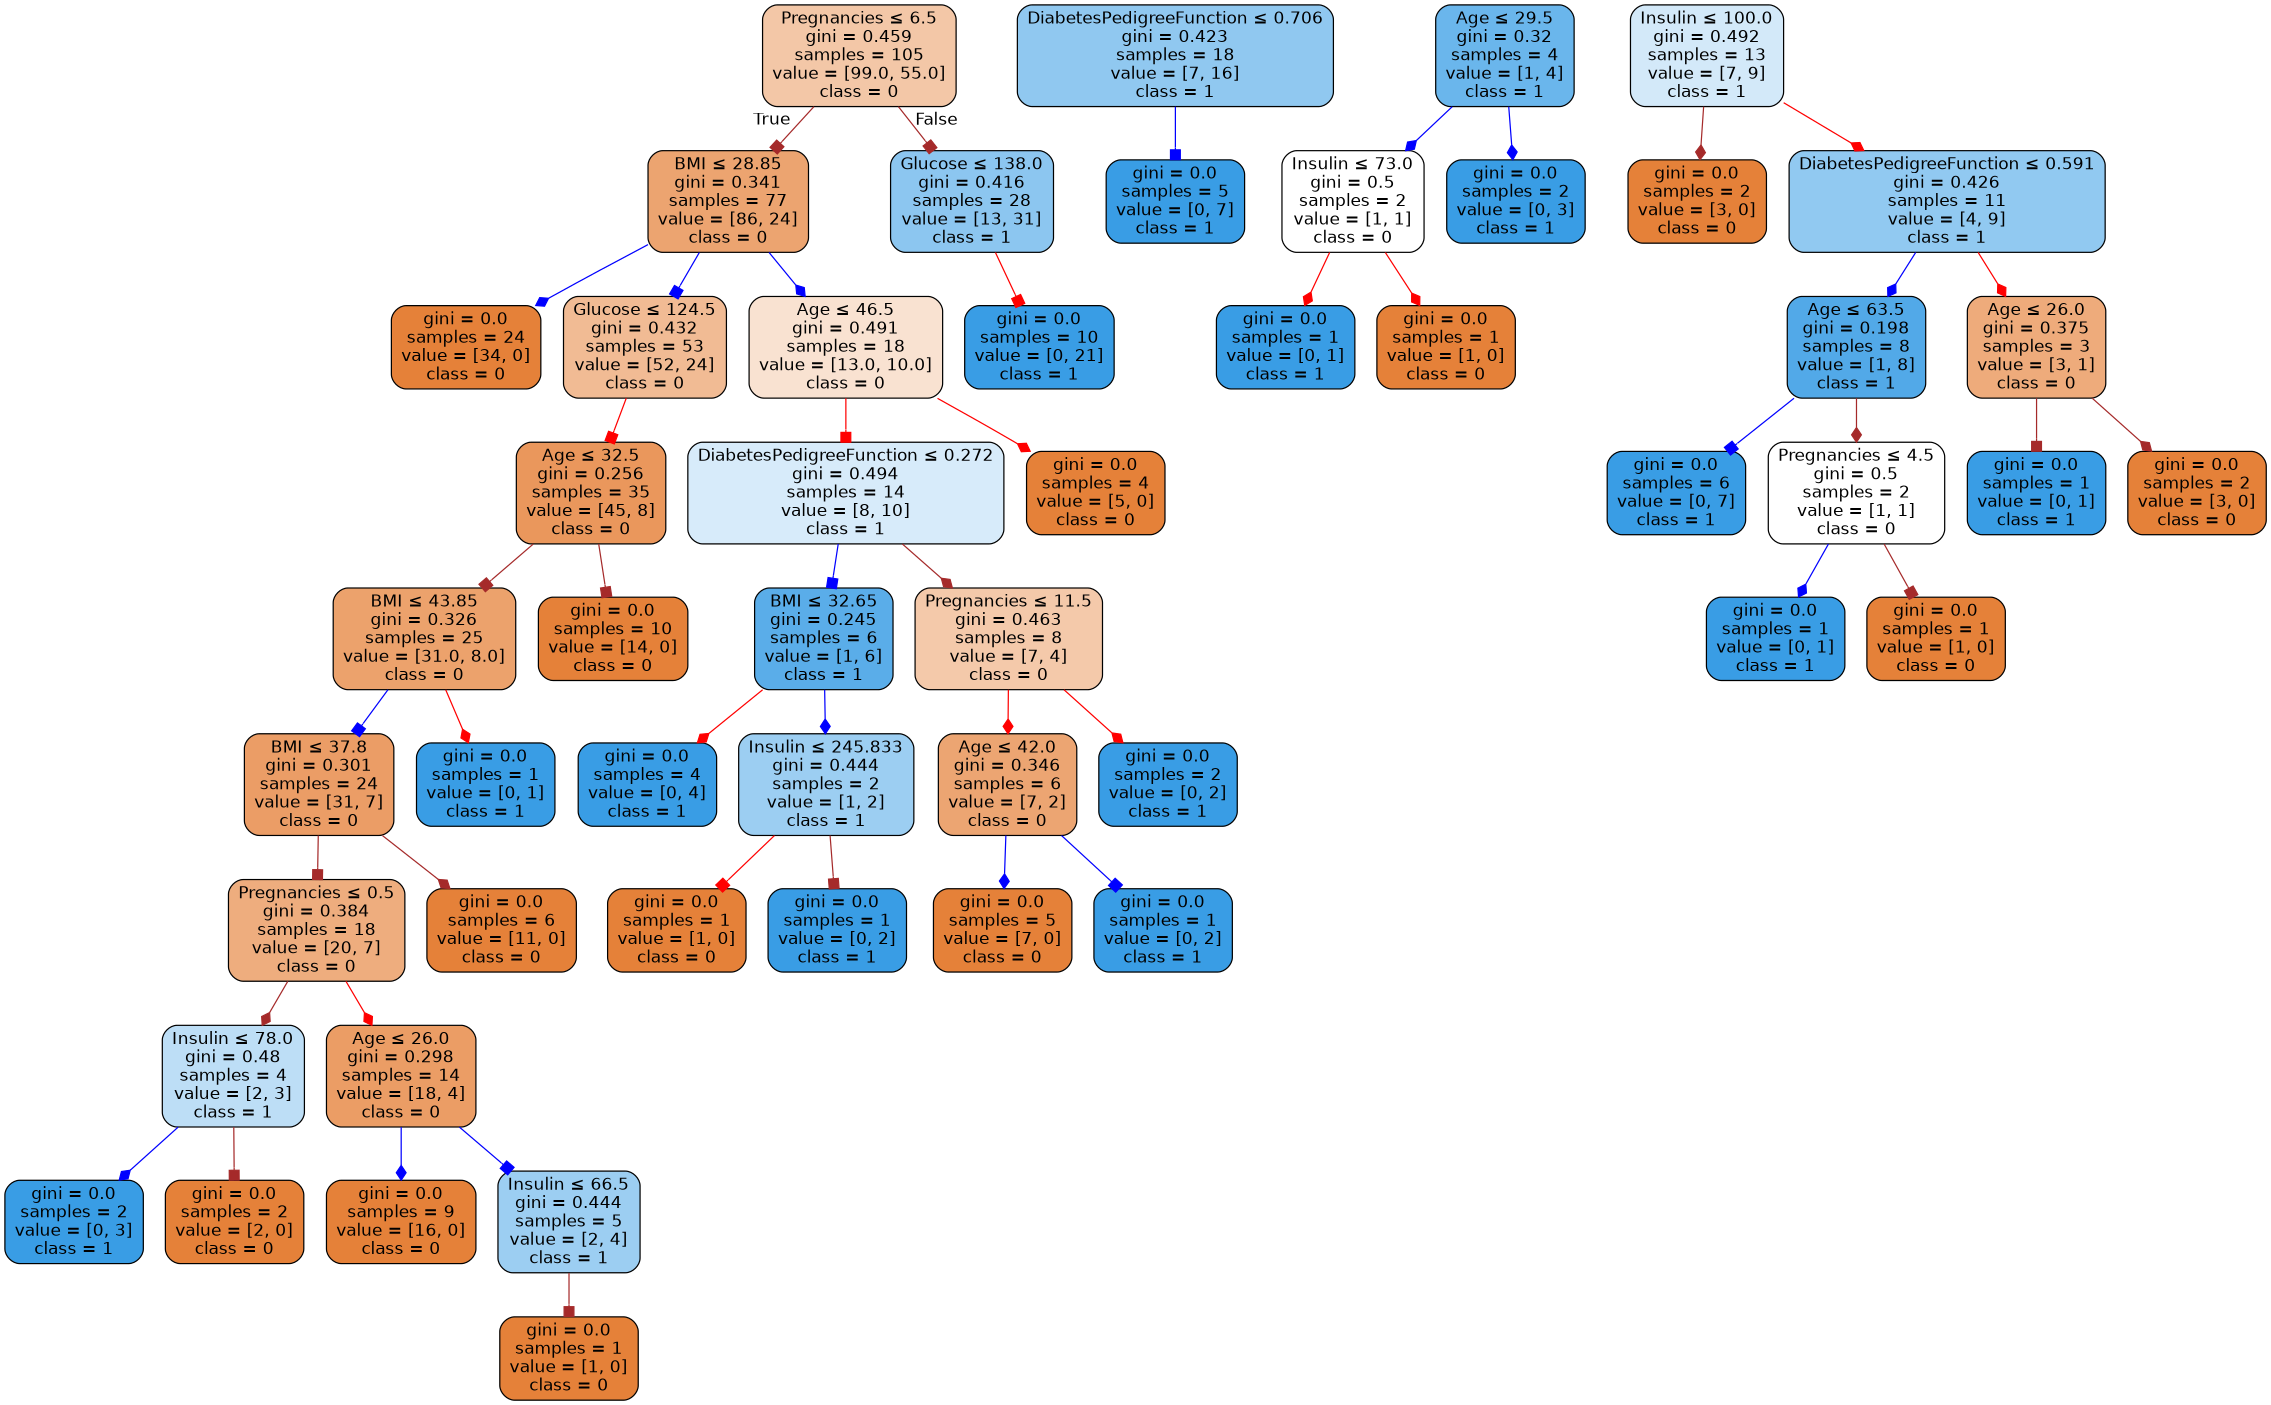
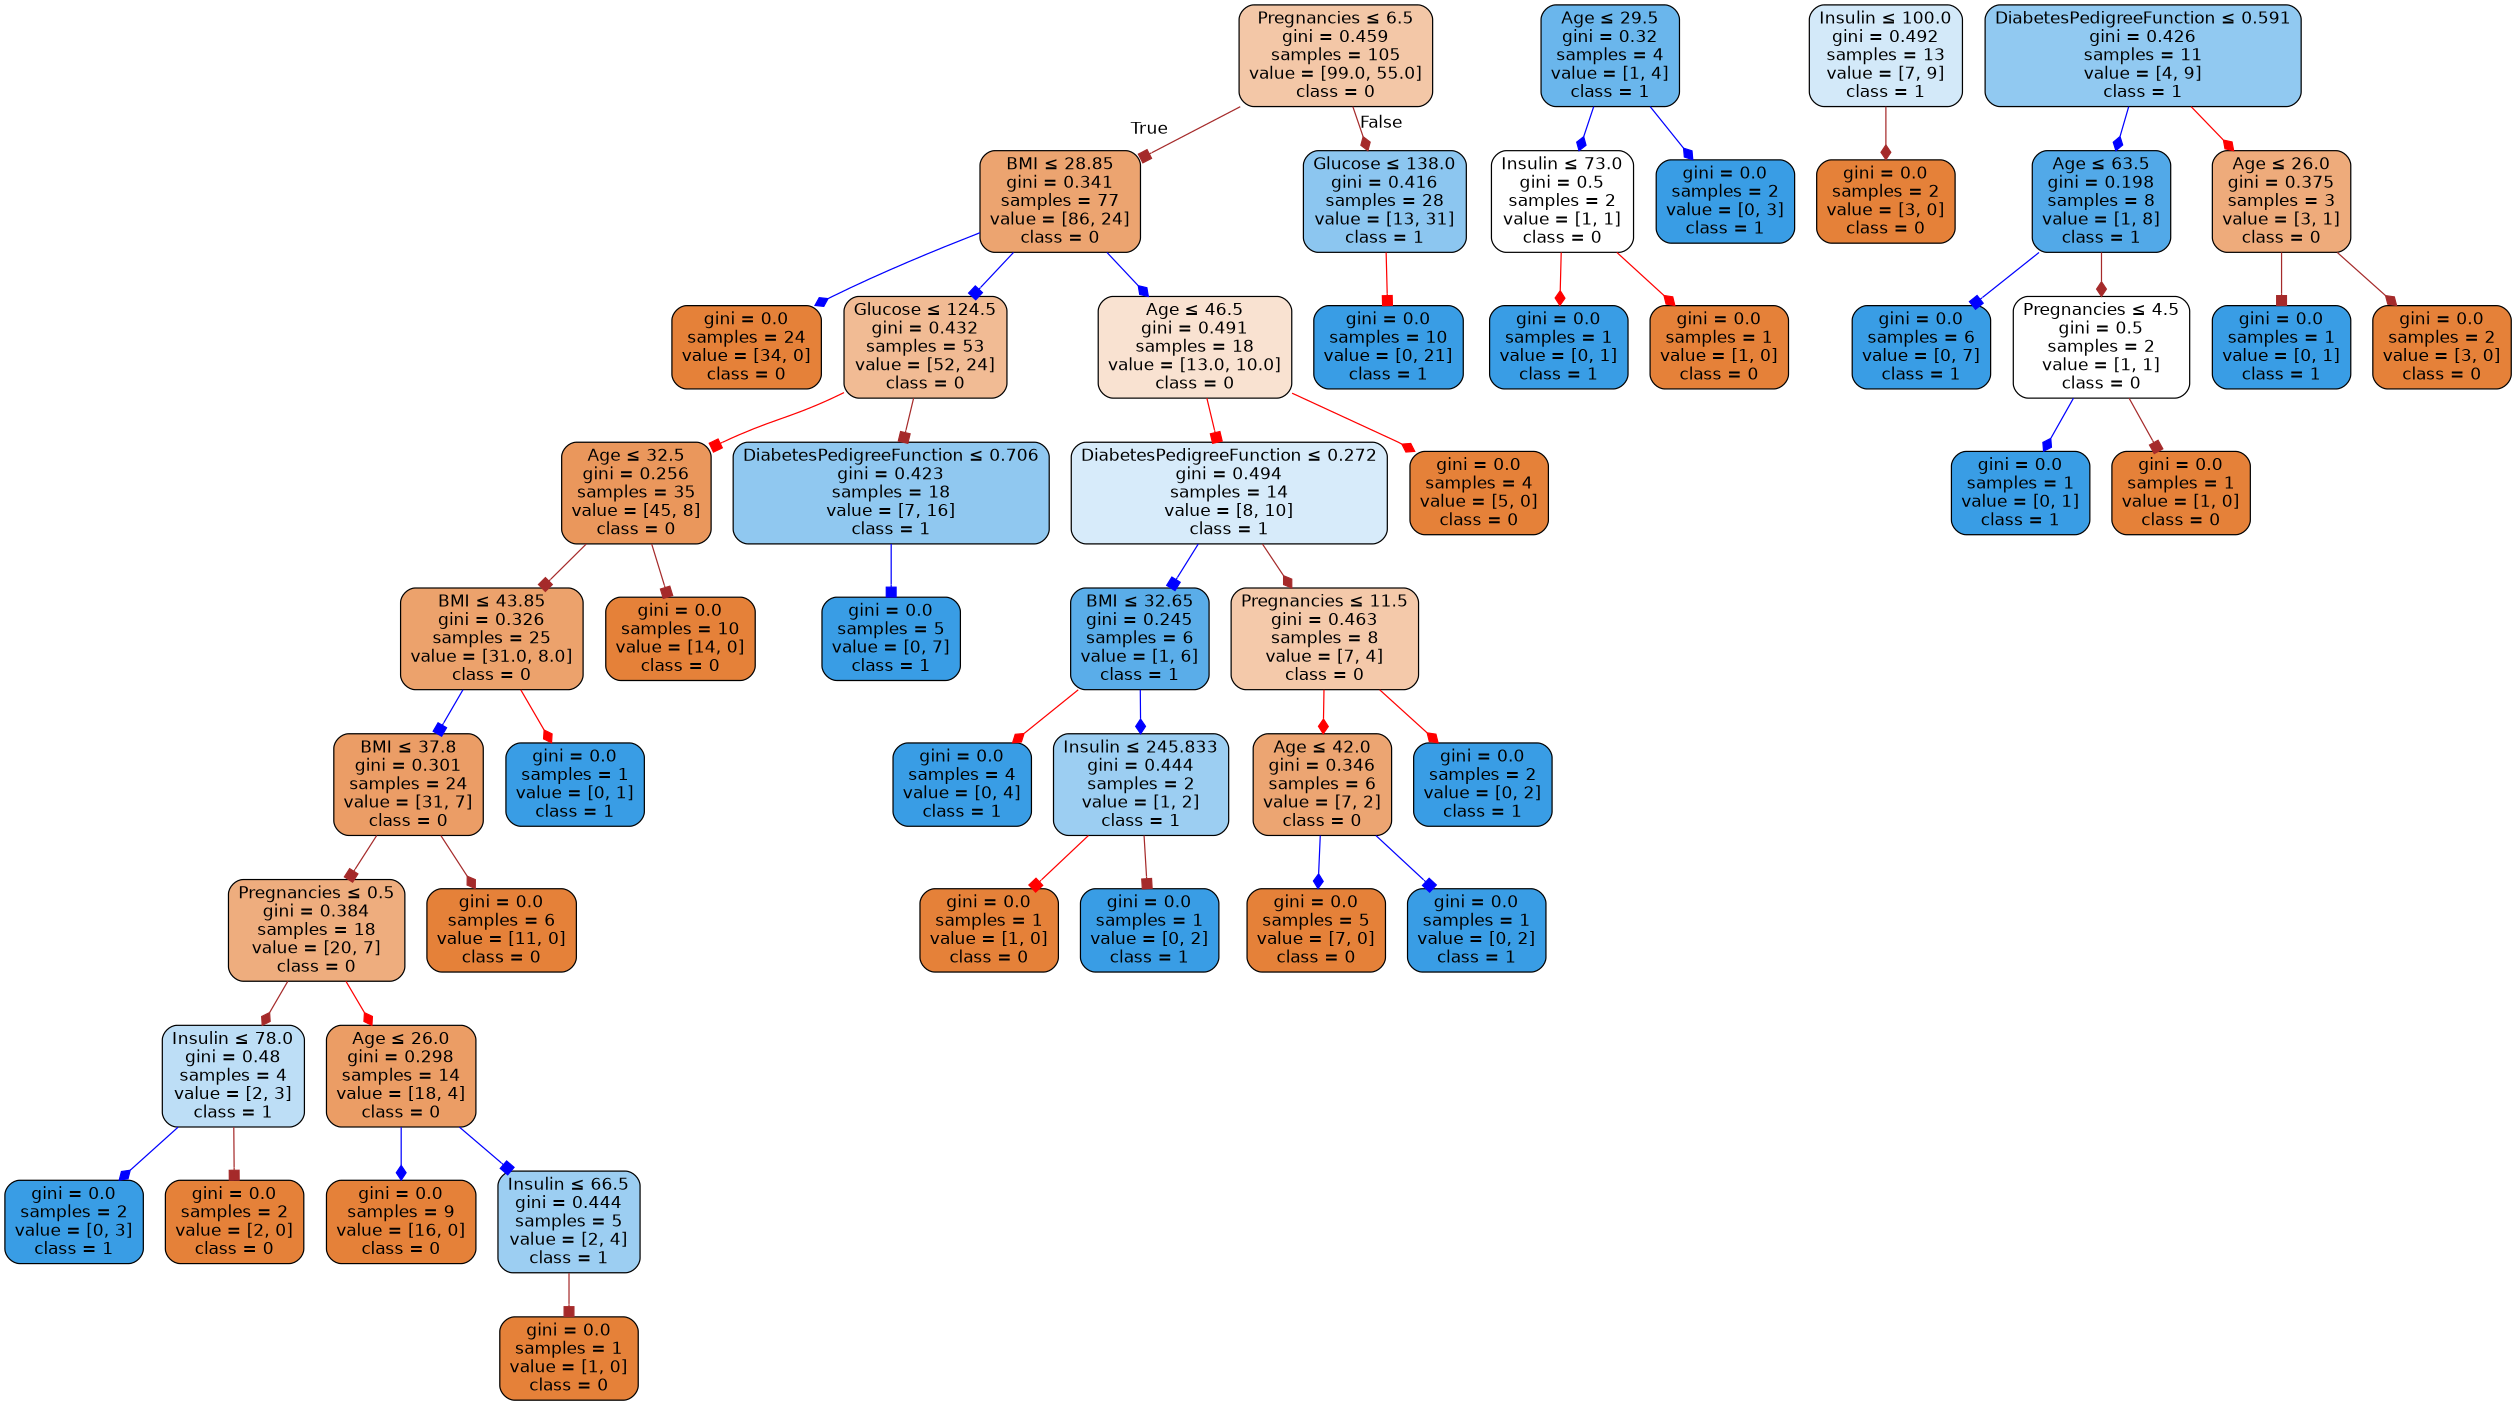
(1817, 123) -> none
(912, 124) -> (1358, 122)
none -> (910, 414)
